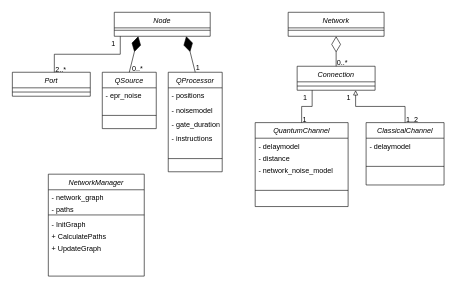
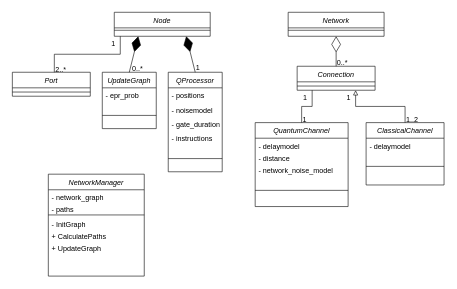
(129, 80) -> (129, 80)
(126, 96) -> (125, 96)
